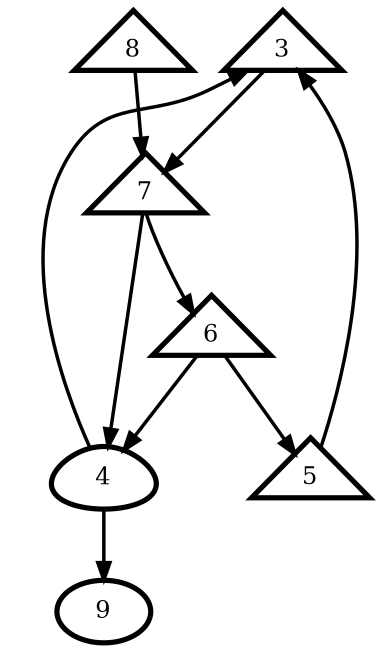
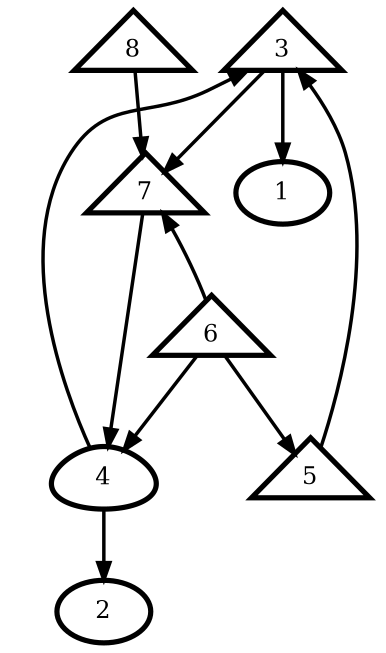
none -> (283, 193)
(163, 256) -> (190, 264)
(104, 612) -> (104, 612)
